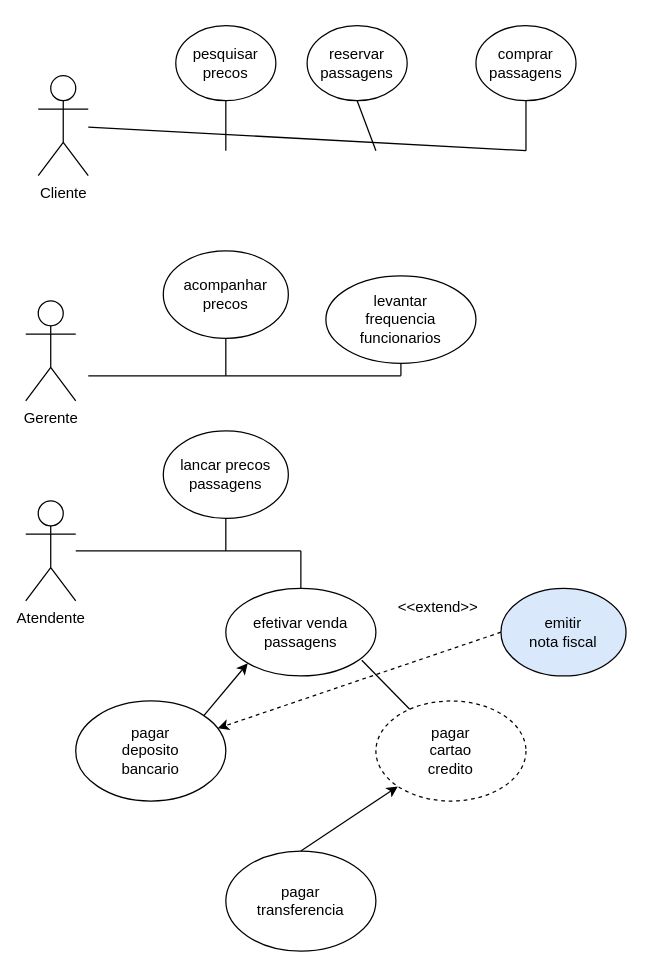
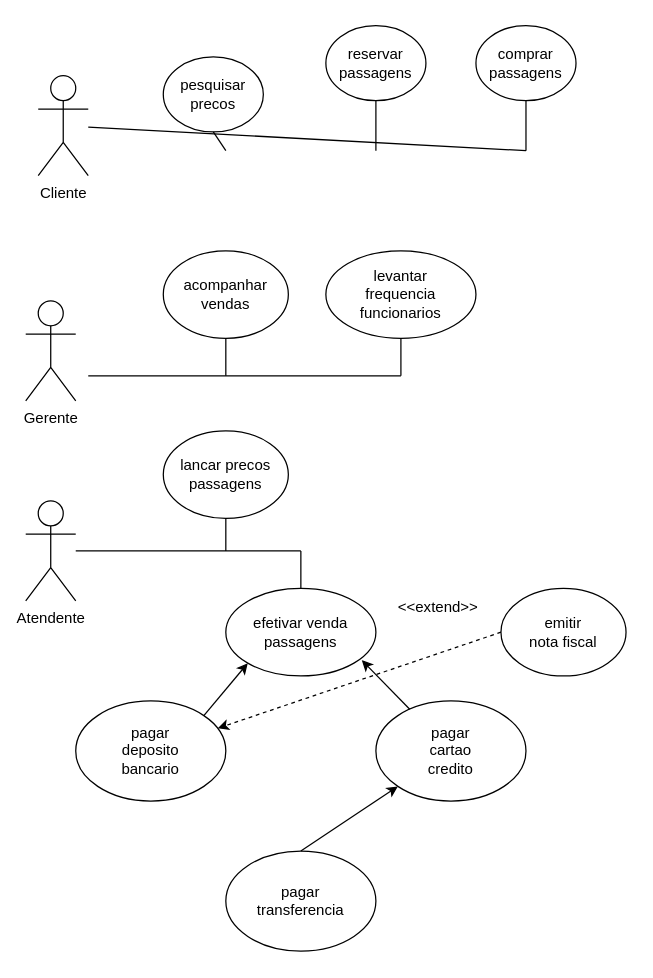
(226, 63) -> (213, 94)
(357, 63) -> (376, 63)
(226, 294) -> (226, 294)
(401, 319) -> (401, 294)
(563, 632) -> (563, 632)
(365, 663) -> (368, 666)
(451, 751) -> (451, 751)
